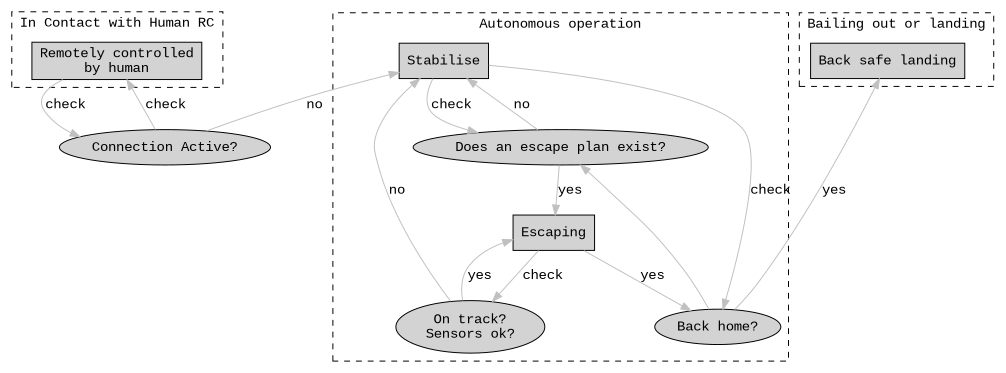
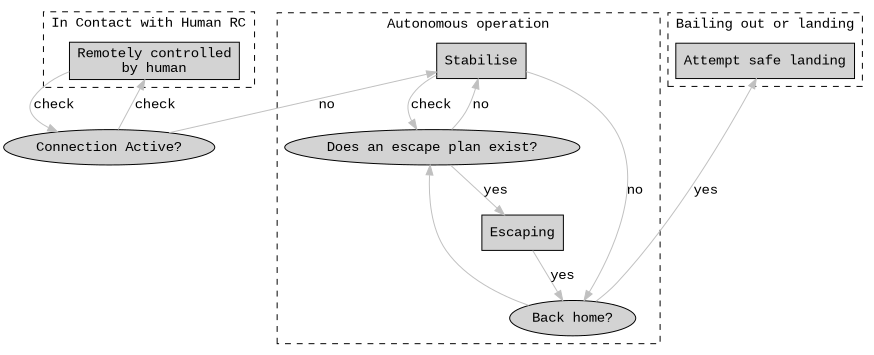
(888, 61) -> (765, 61)
(771, 190) -> (635, 190)
(470, 327) -> none
